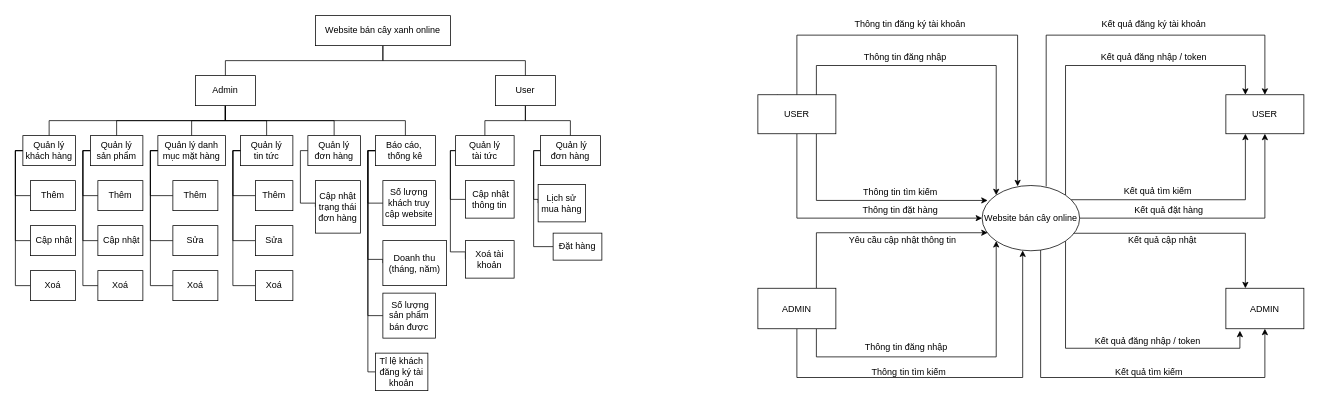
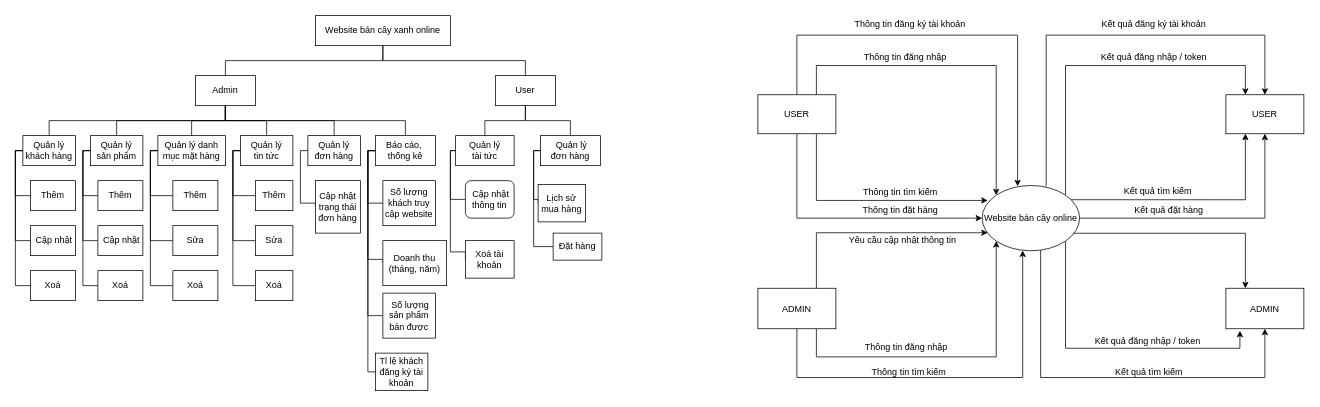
(490, 199) -> (490, 199)
(1163, 240) -> none
